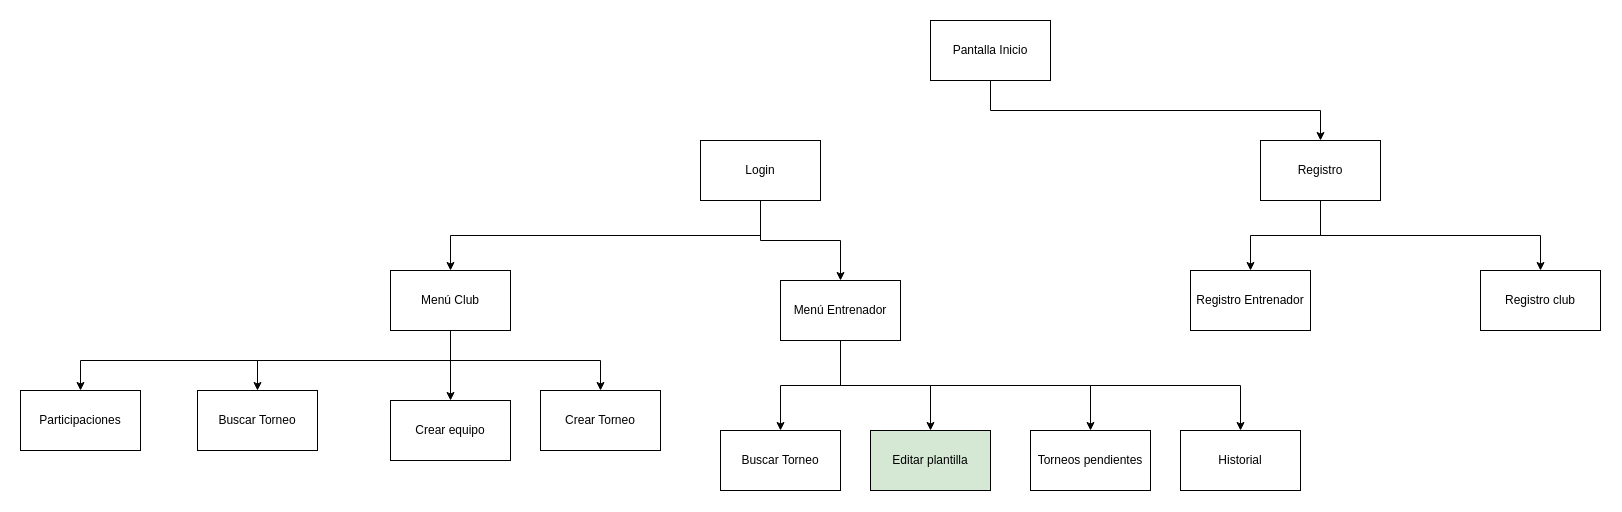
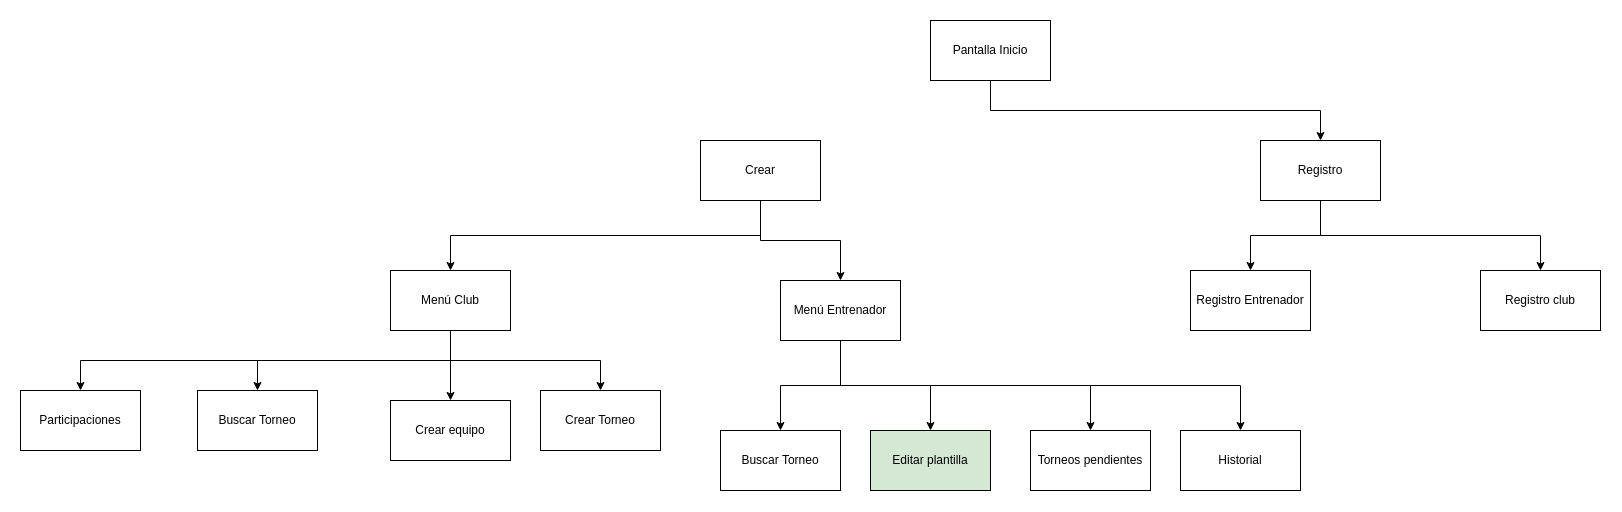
(761, 171) -> (761, 171)
